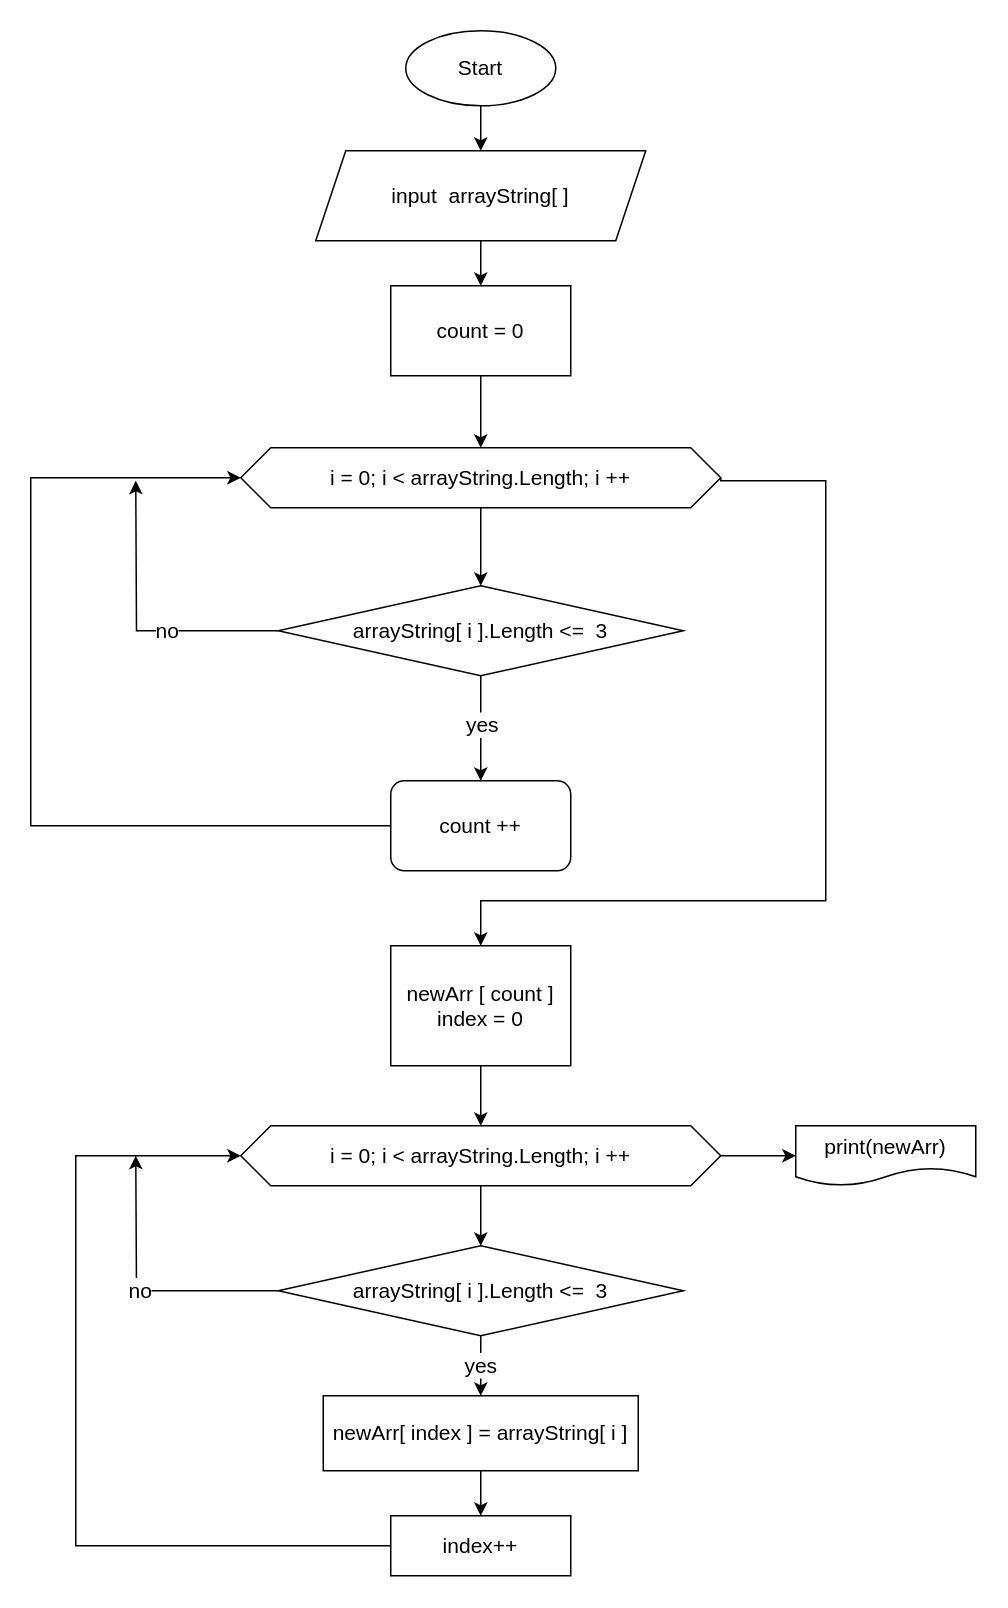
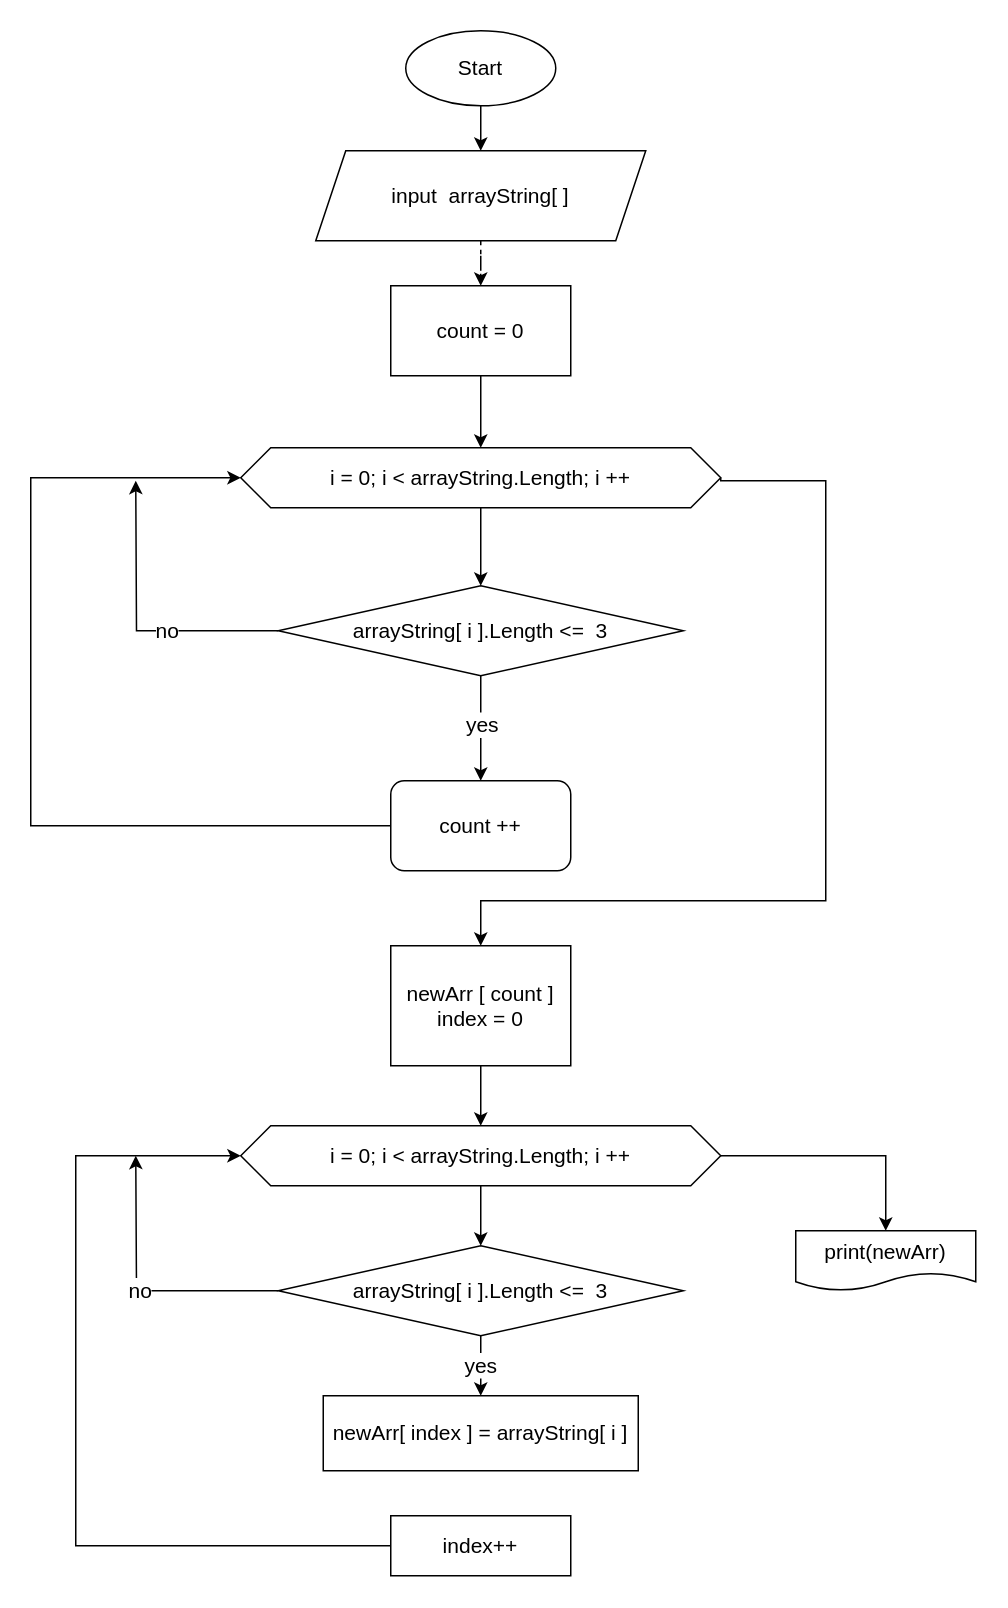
(481, 250) -> (481, 250)
(886, 1156) -> (886, 1261)
(481, 1499) -> none
